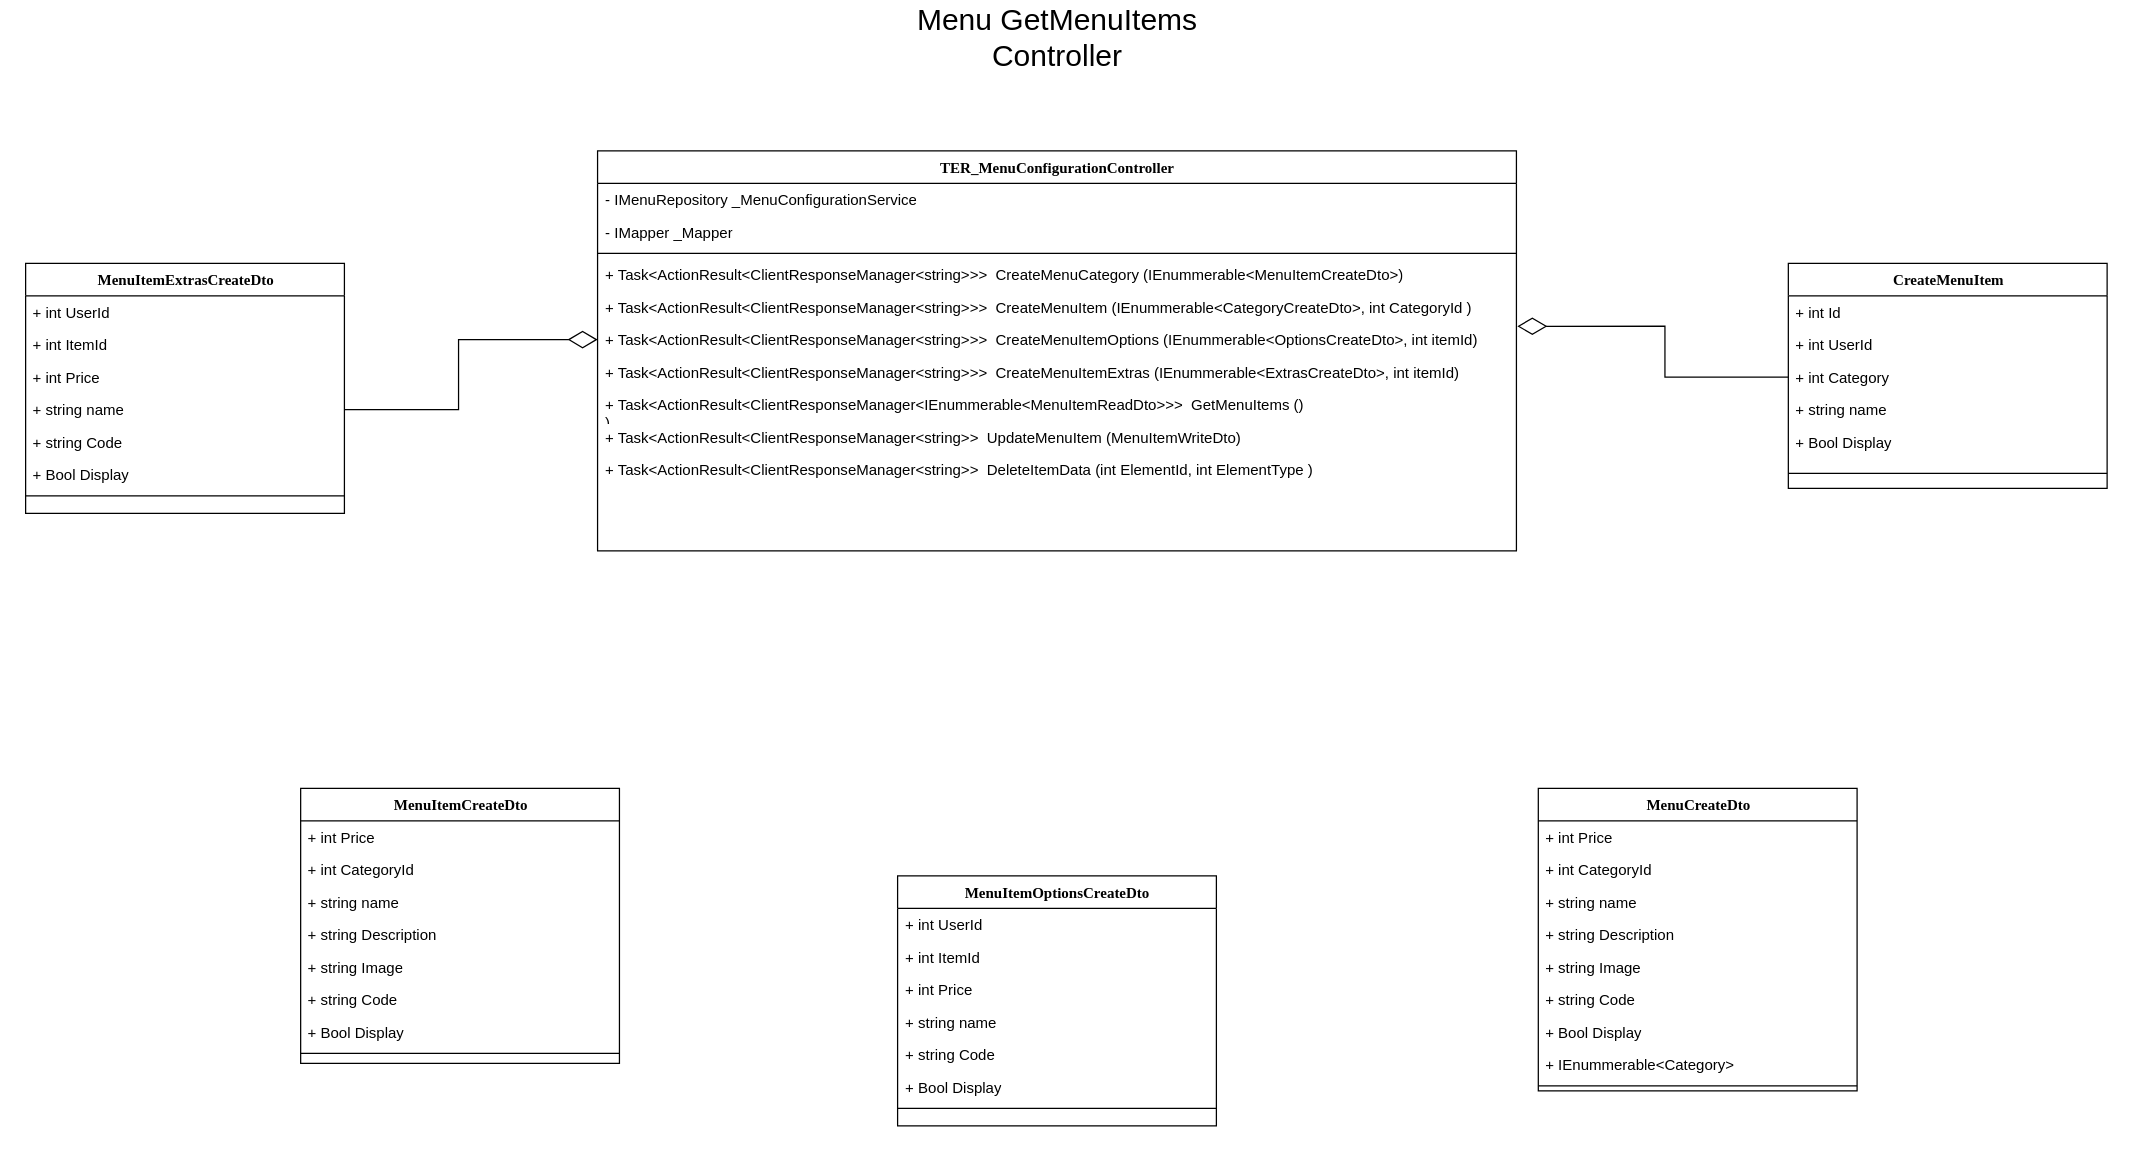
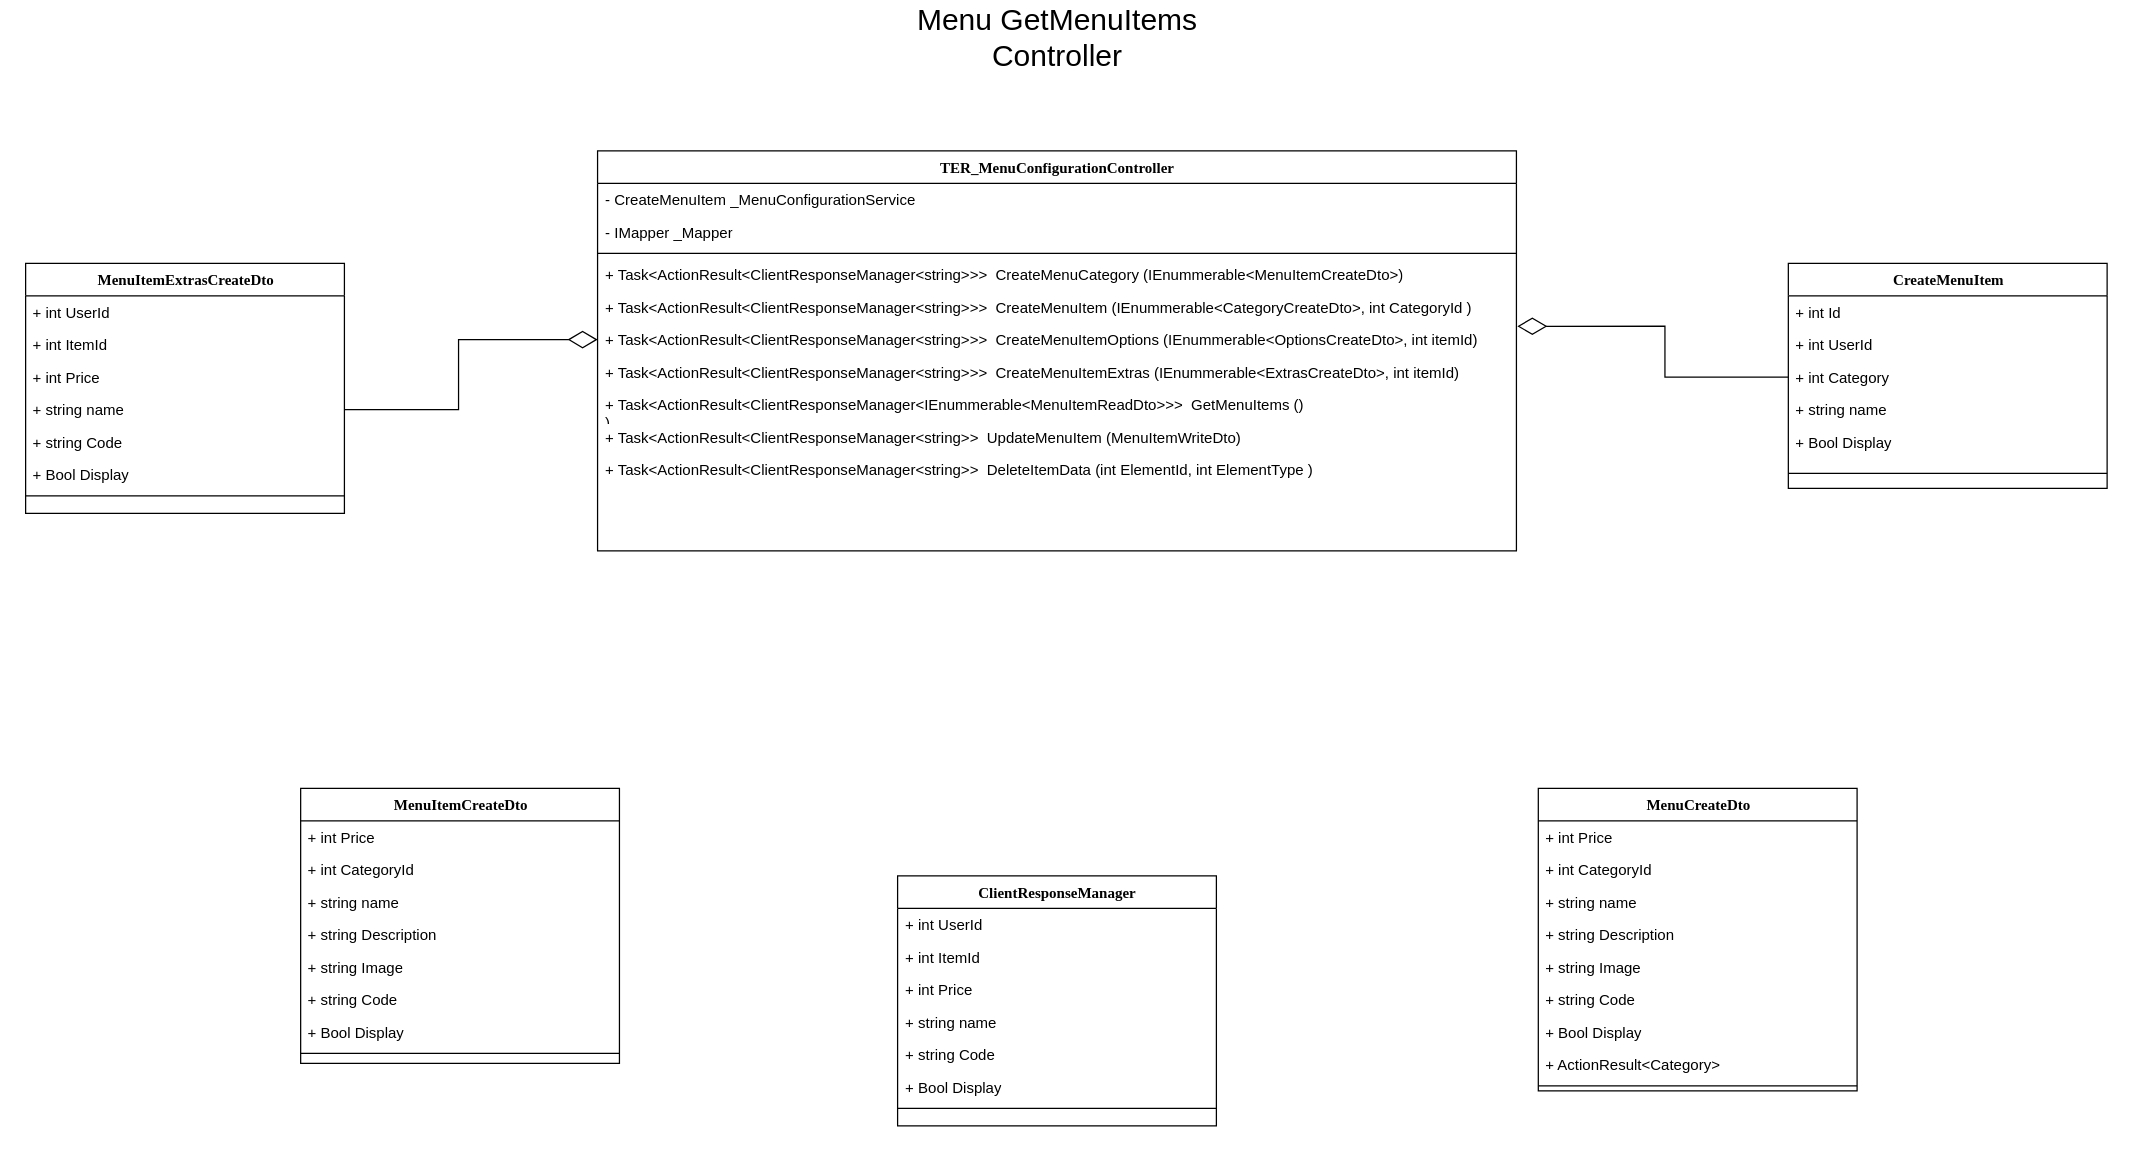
(775, 201) -> (772, 201)
(1058, 893) -> (1058, 893)
(1643, 1066) -> (1641, 1066)
